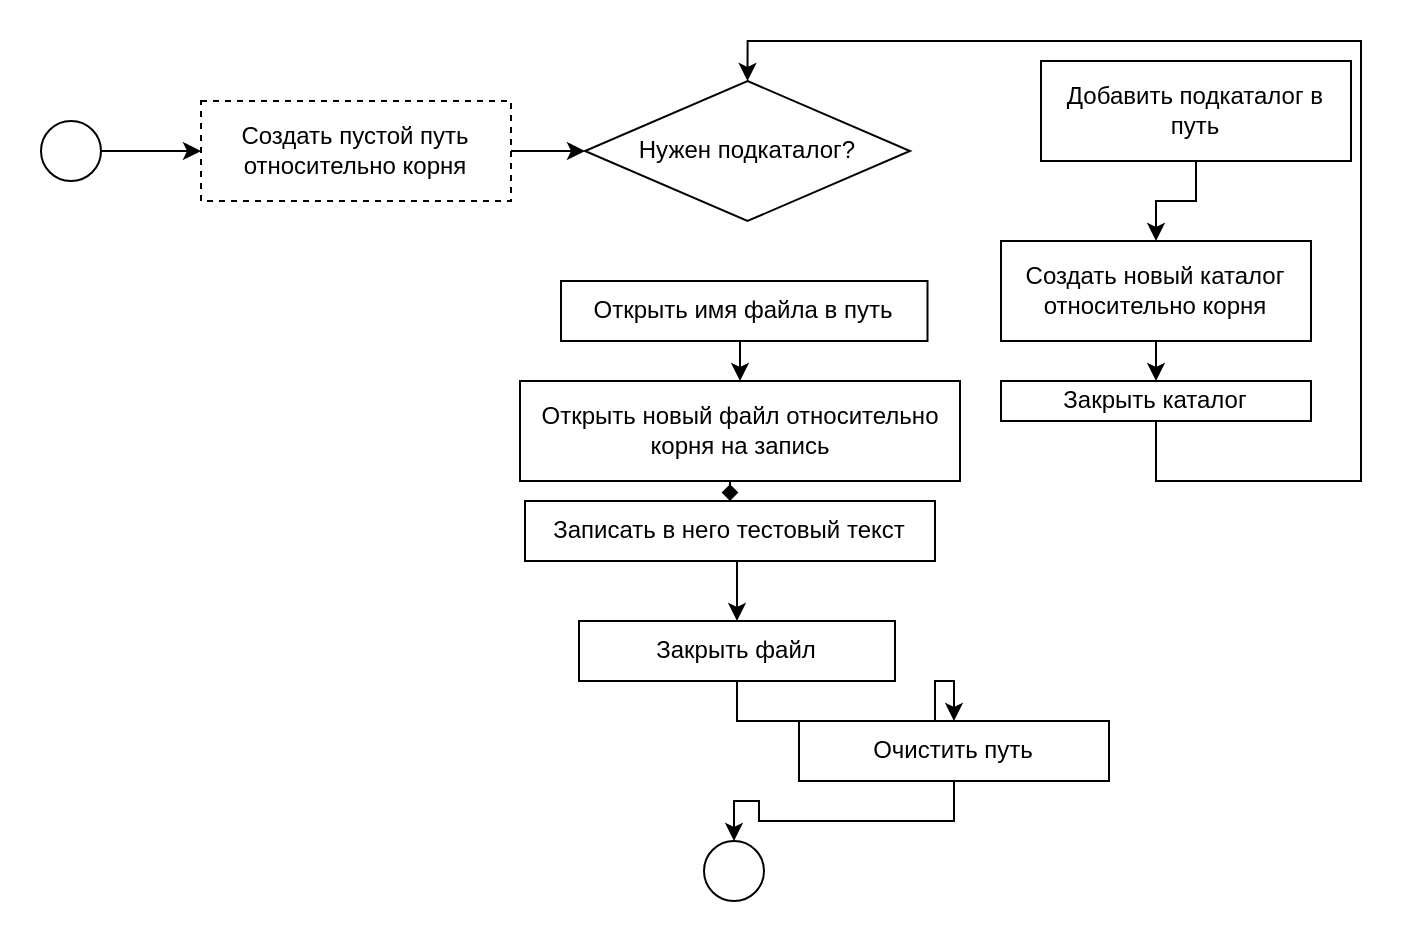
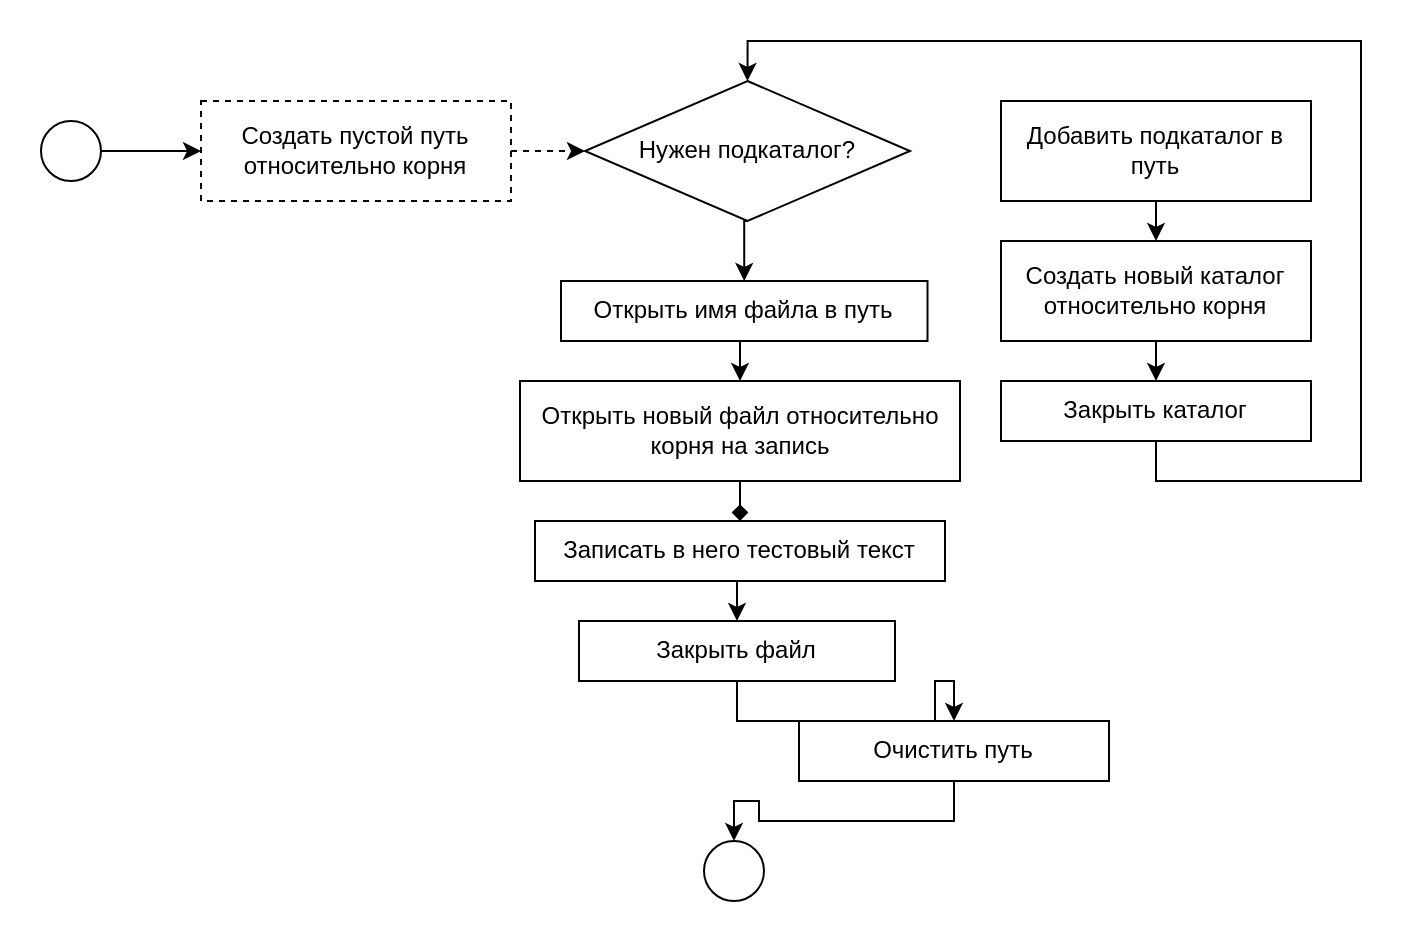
(1196, 111) -> (1156, 151)
(543, 151) -> (543, 151)
none -> (744, 243)
(1156, 401) -> (1156, 411)
(730, 531) -> (740, 551)
